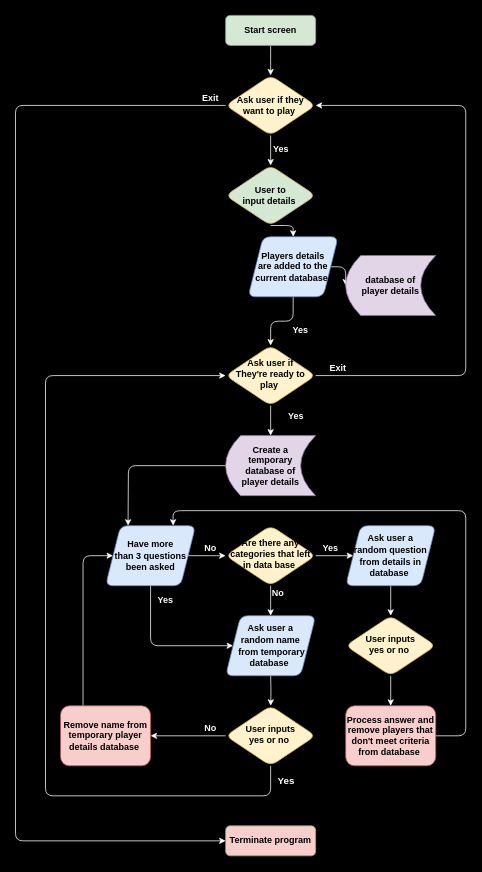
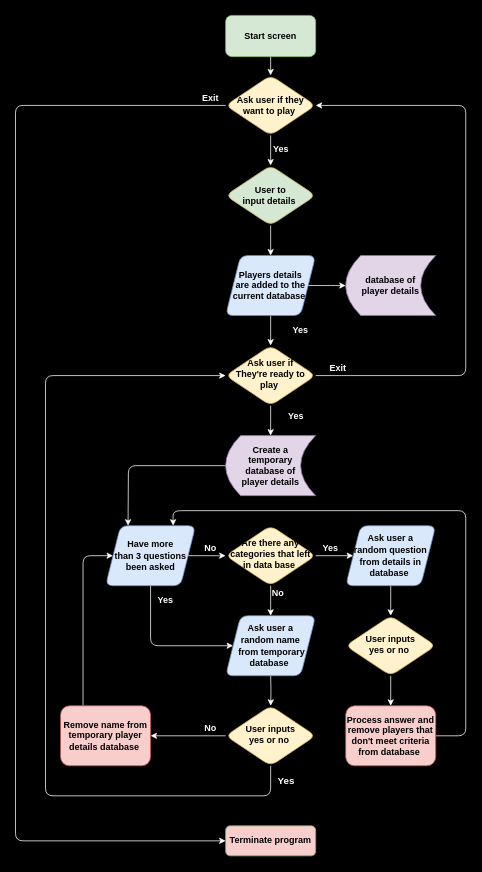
(270, 30) -> (270, 36)
(293, 267) -> (270, 285)
